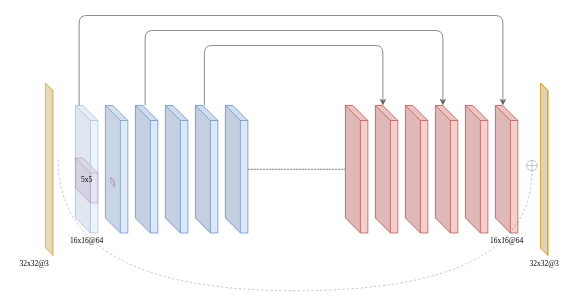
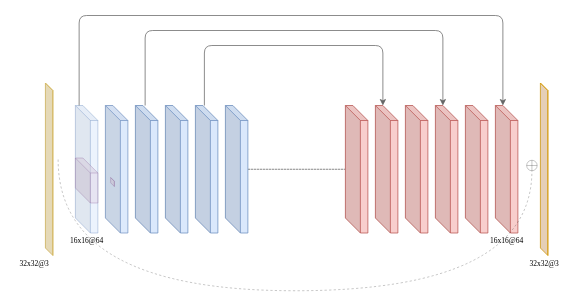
(87, 179) -> none
